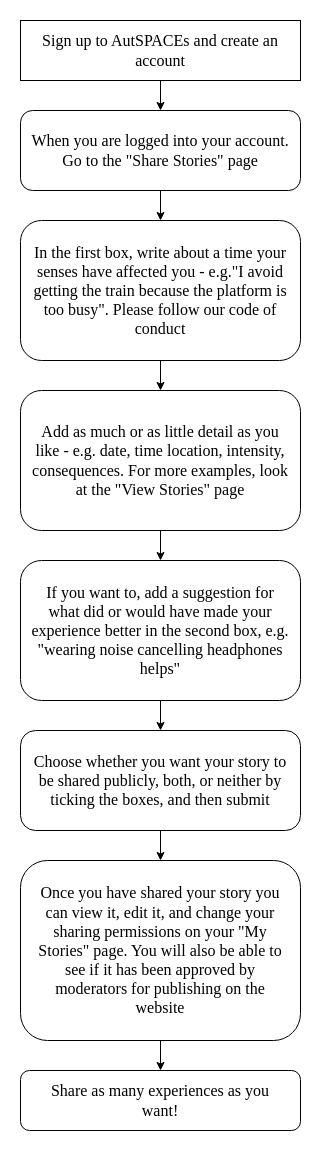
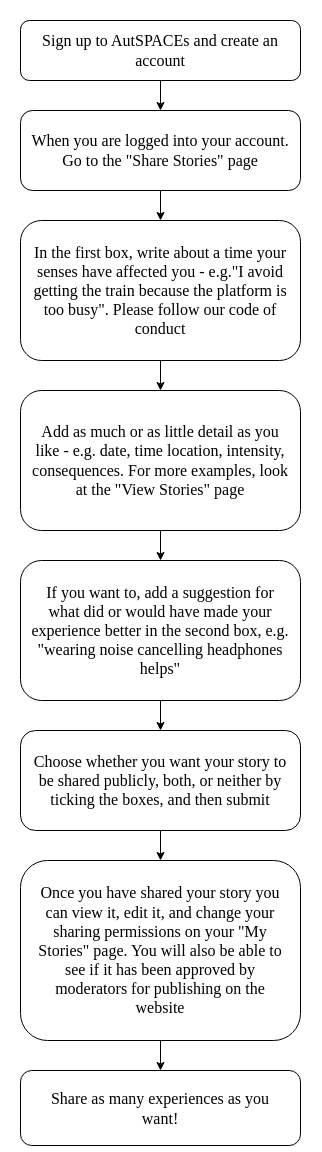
(161, 51) -> (161, 51)
(161, 1101) -> (161, 1108)
